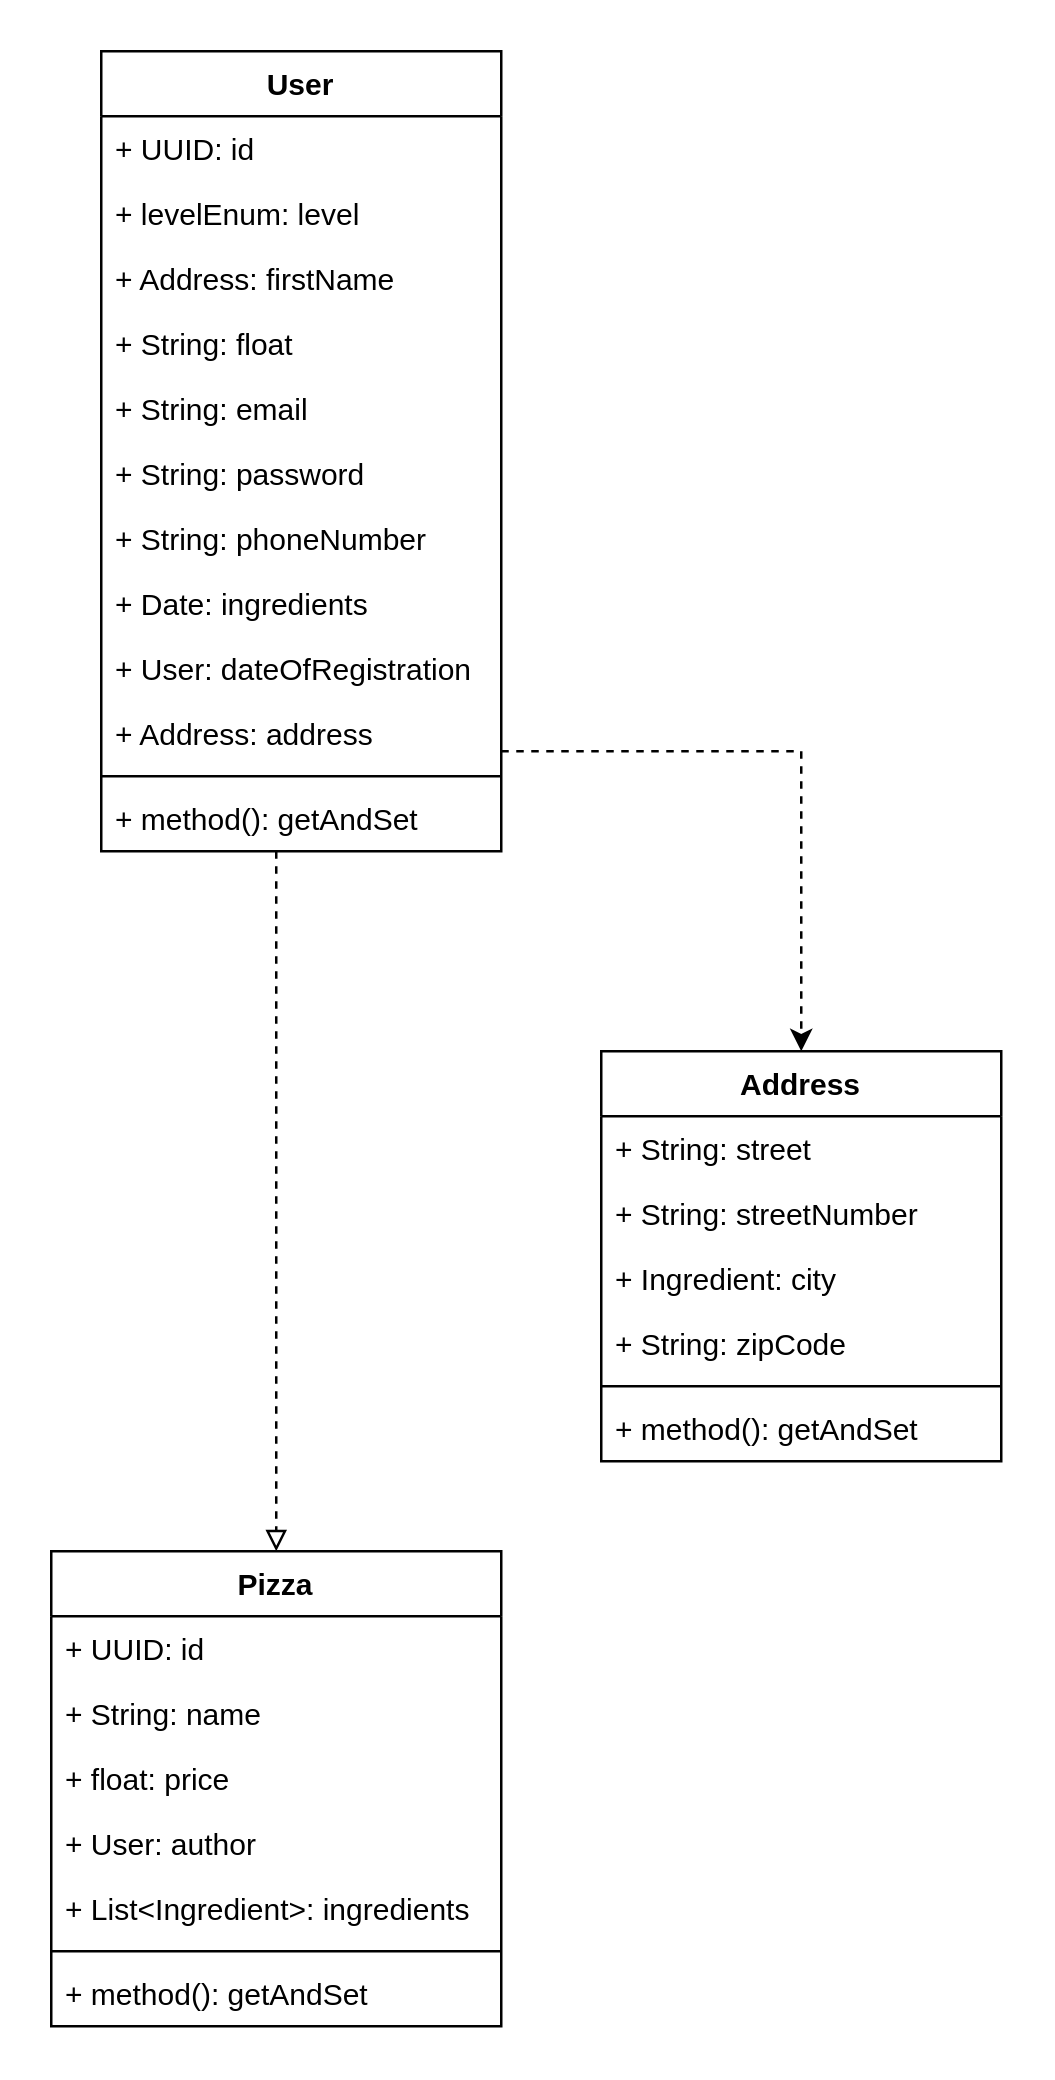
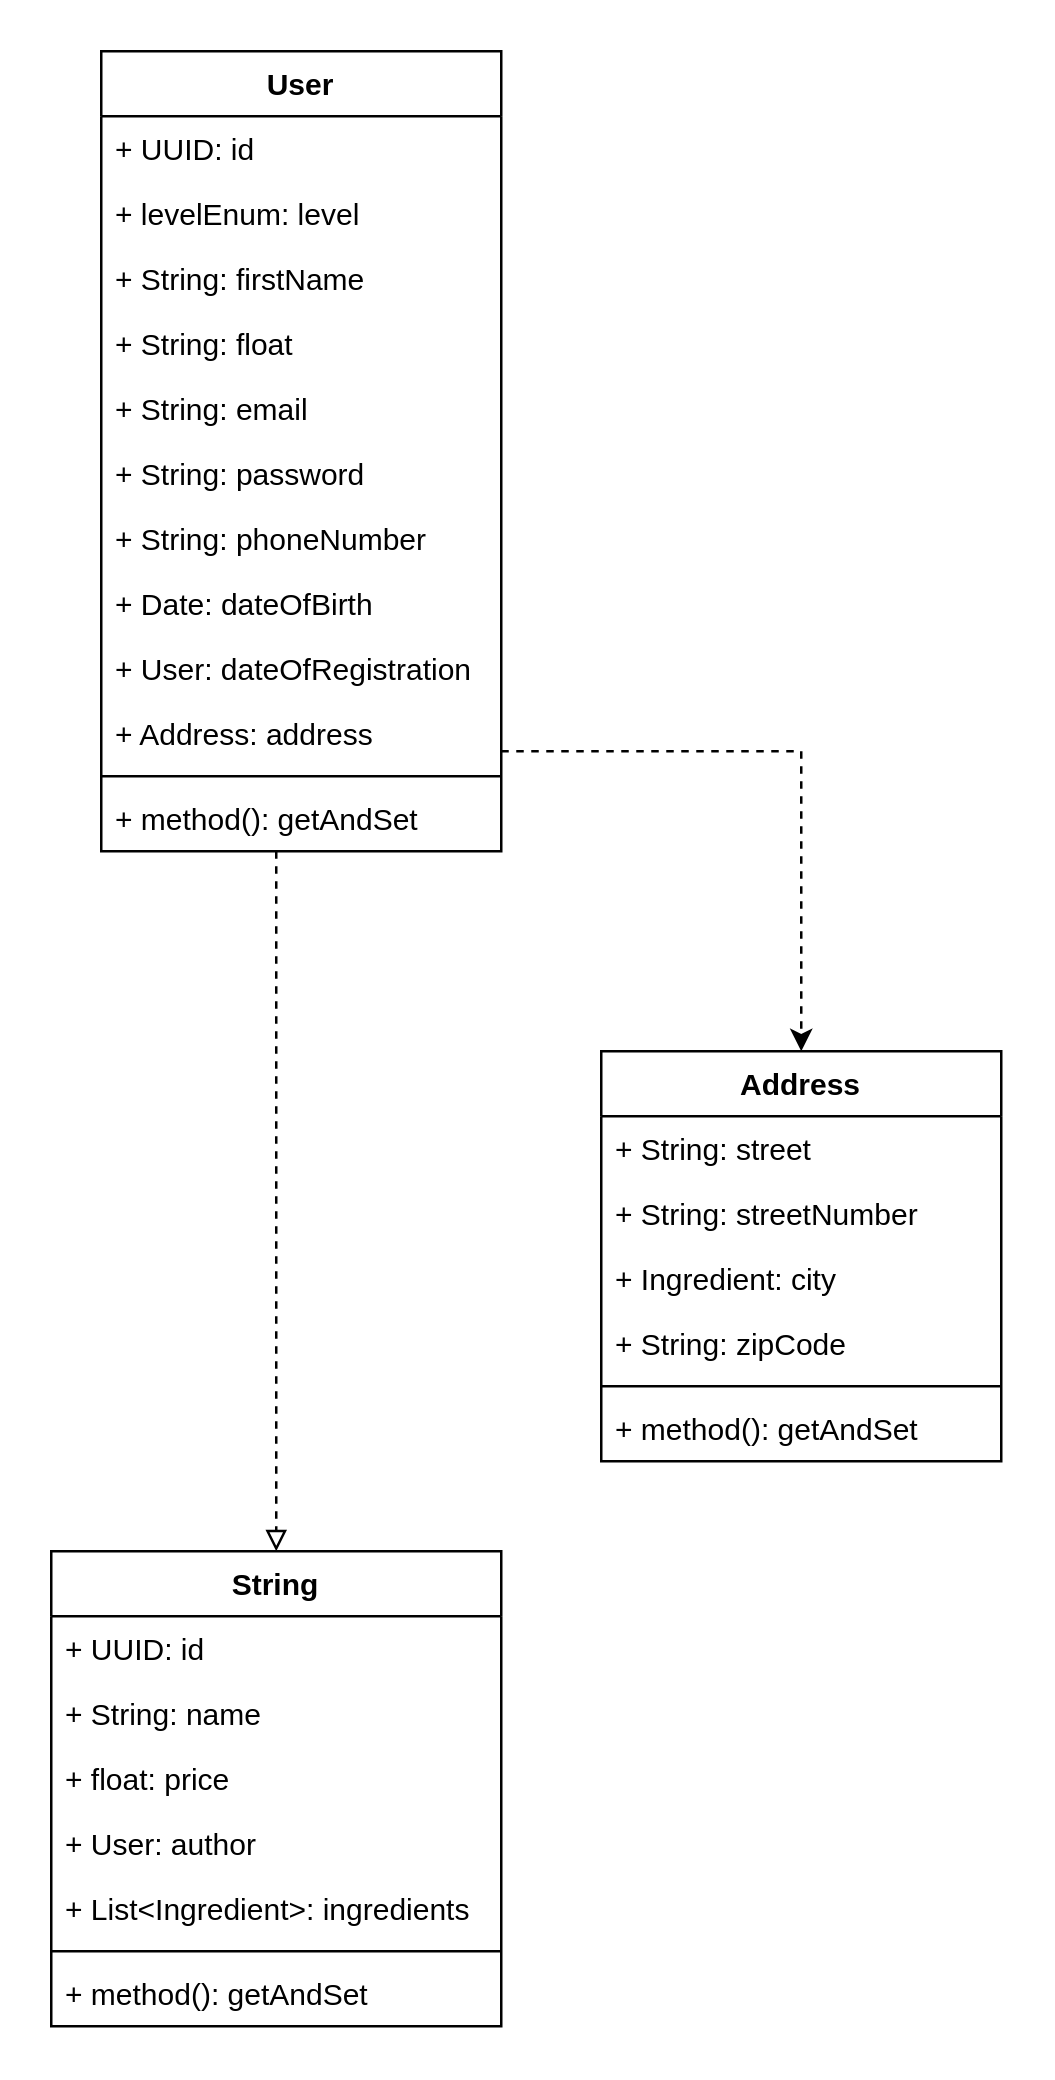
(267, 280) -> (255, 280)
(255, 605) -> (259, 605)
(275, 1585) -> (275, 1585)
